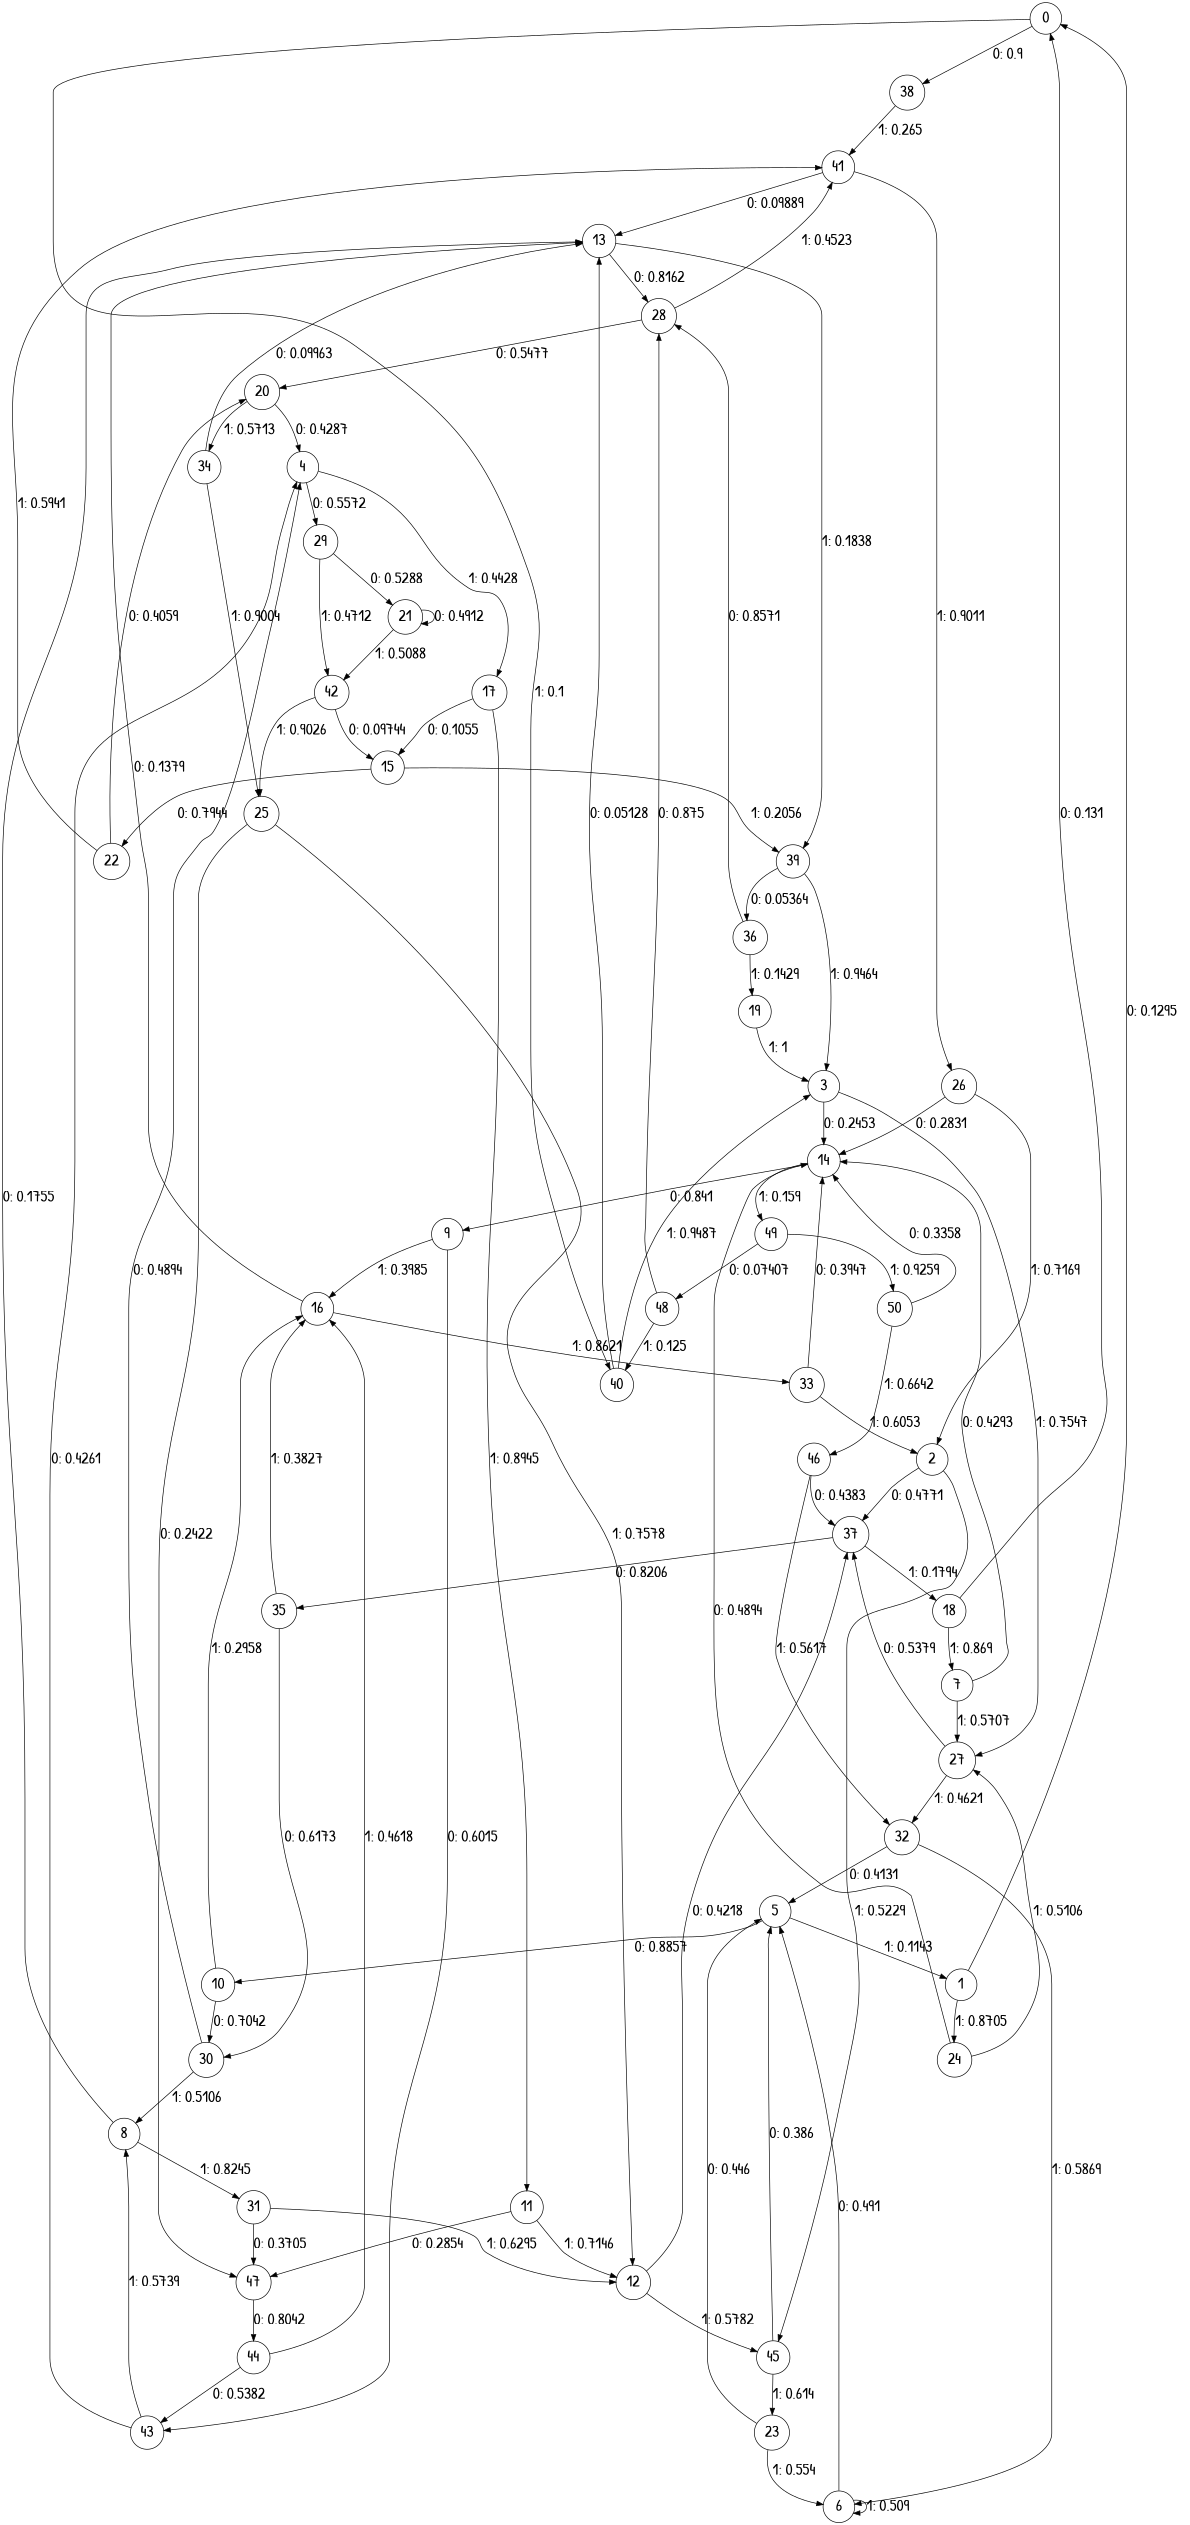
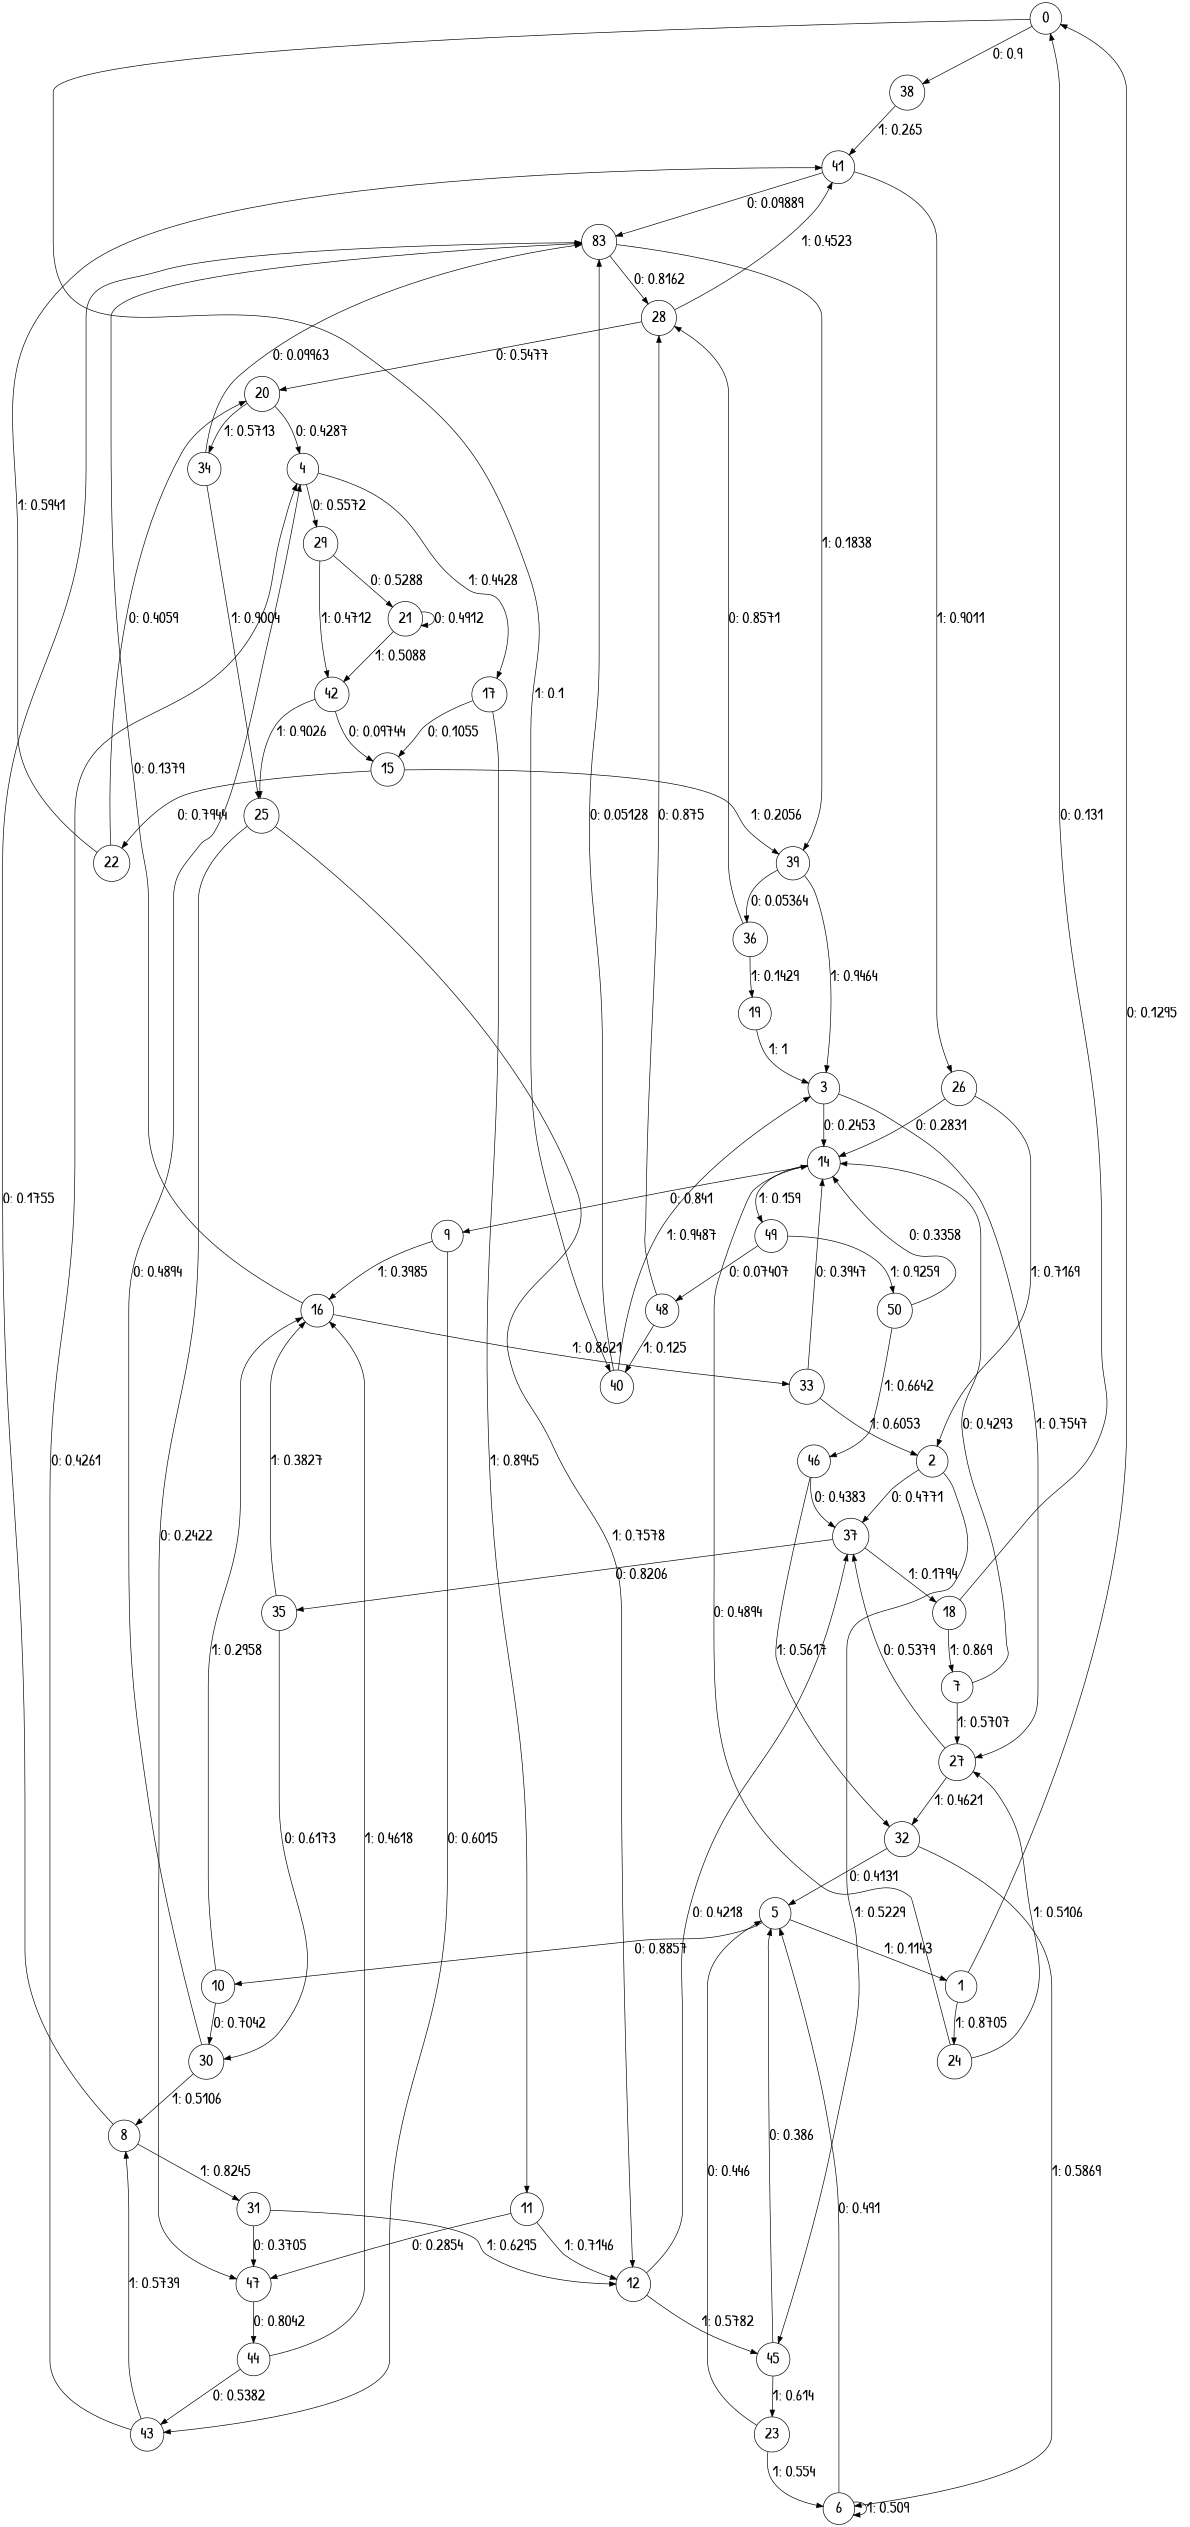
(599, 241) -> (599, 242)
